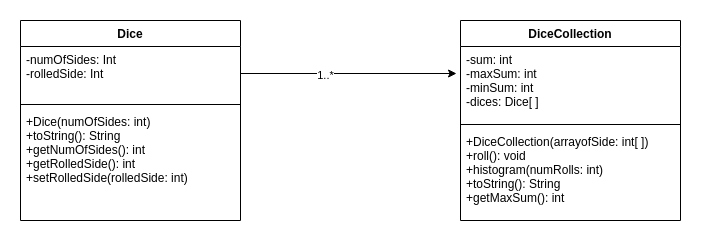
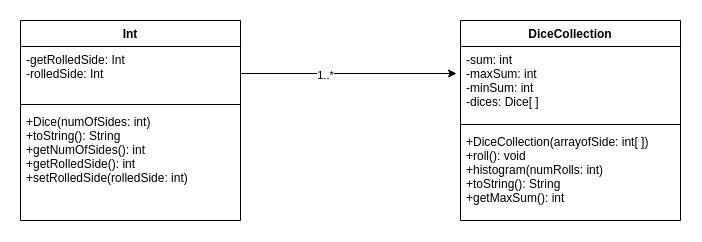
(130, 34) -> (130, 34)
(75, 60) -> (82, 60)
